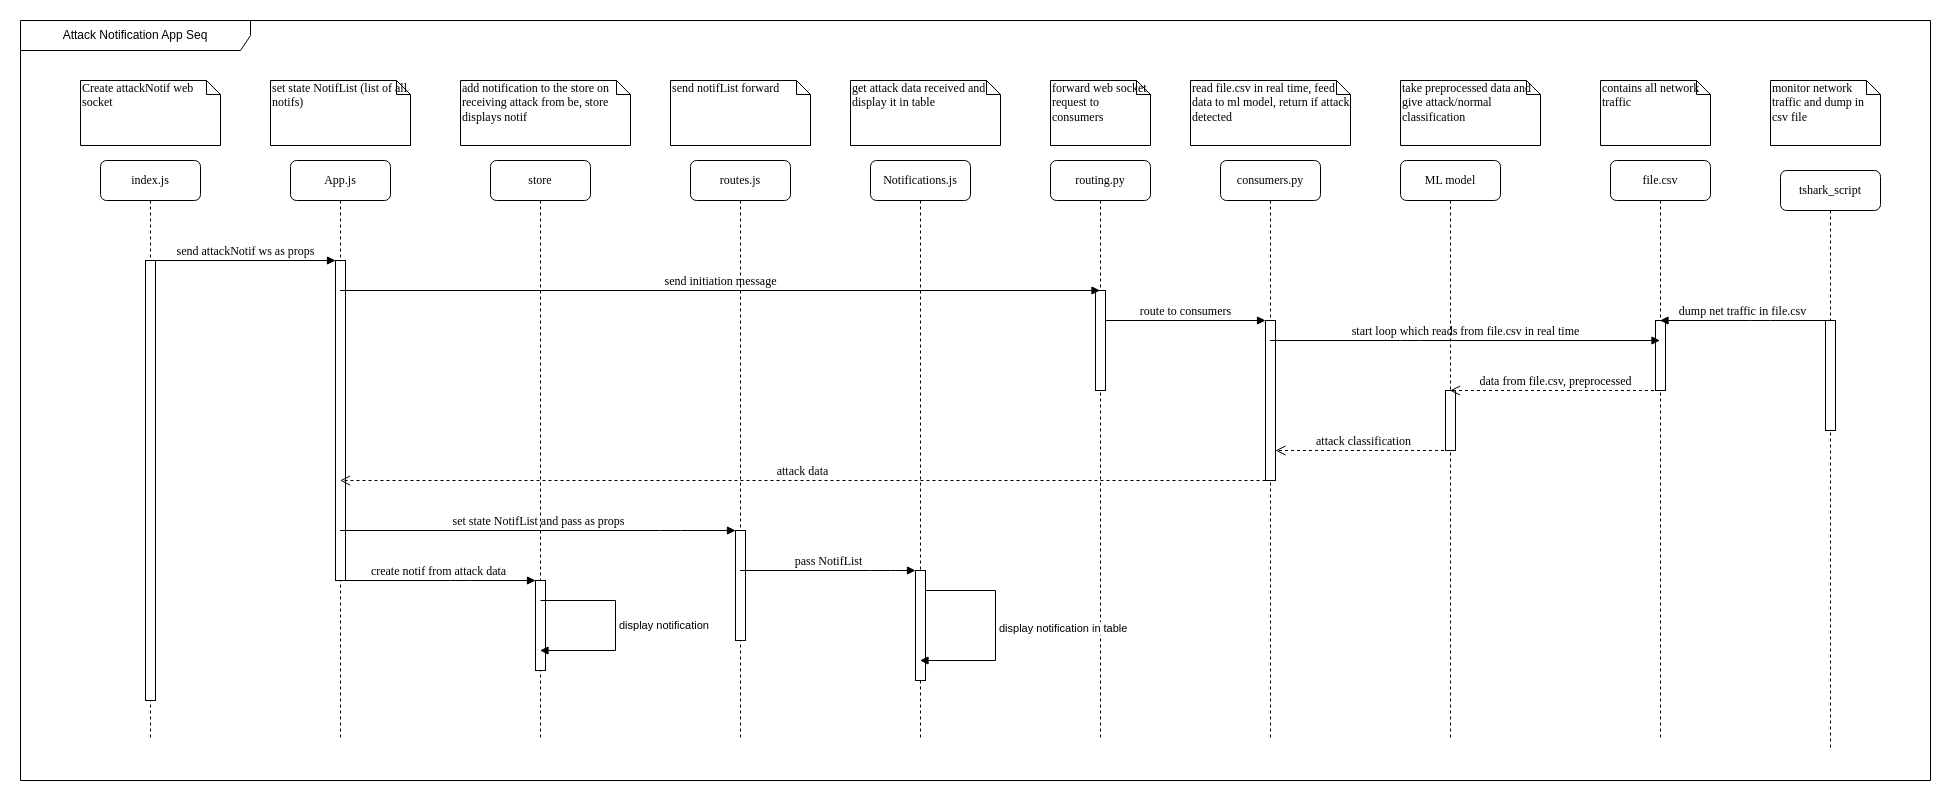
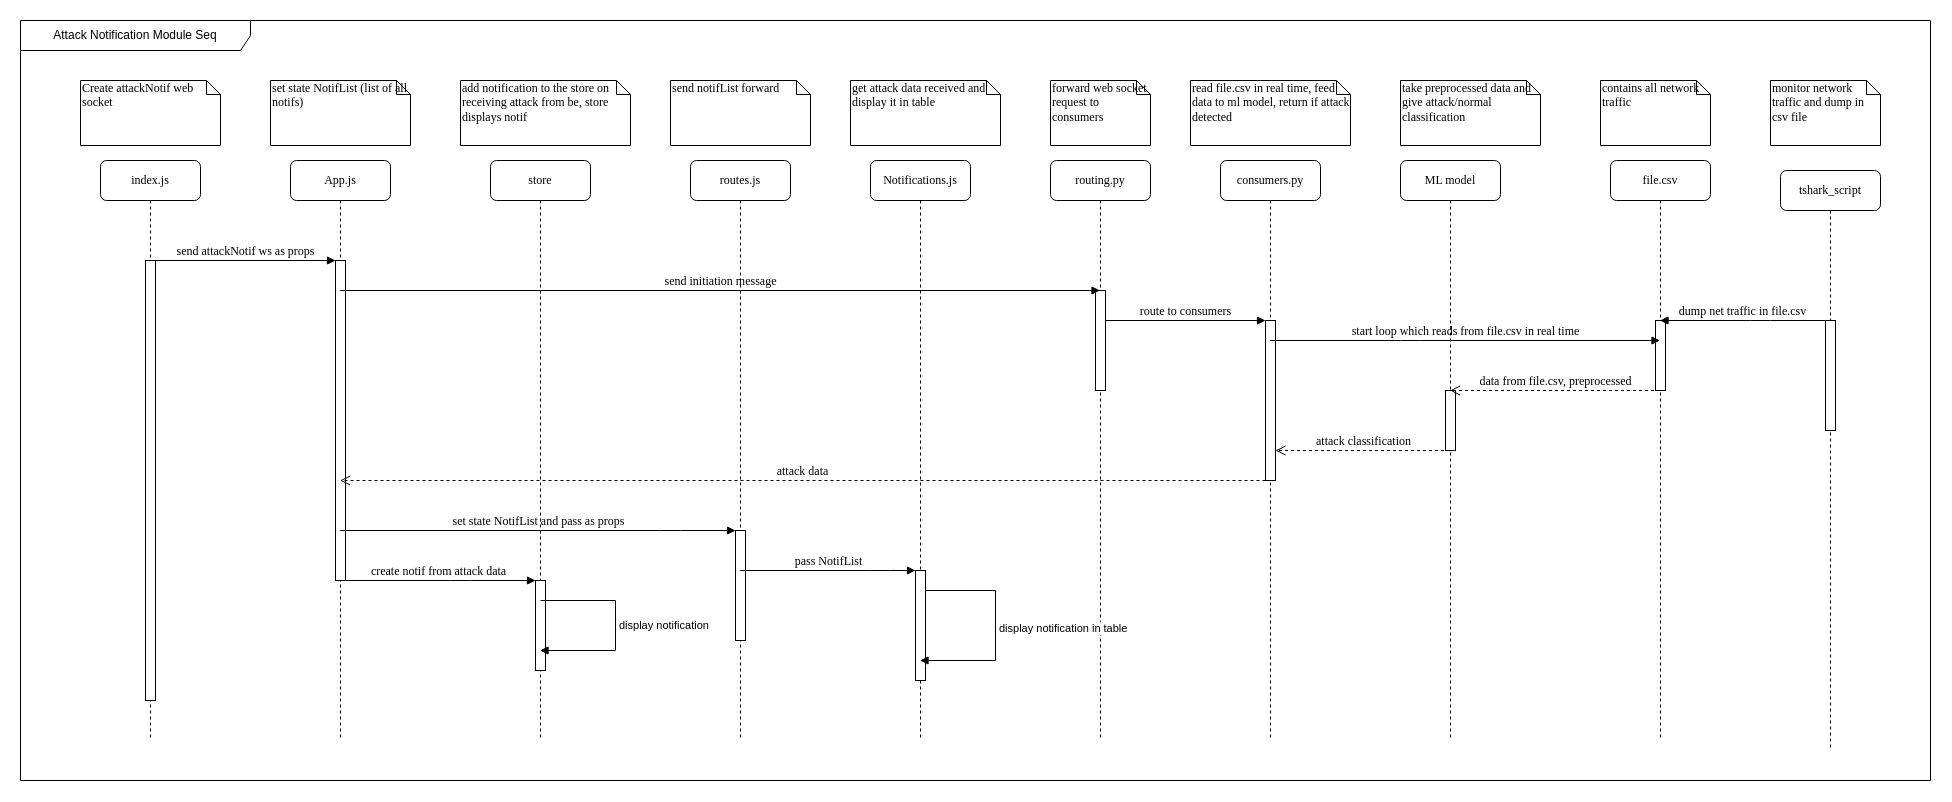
(136, 36) -> (136, 36)
